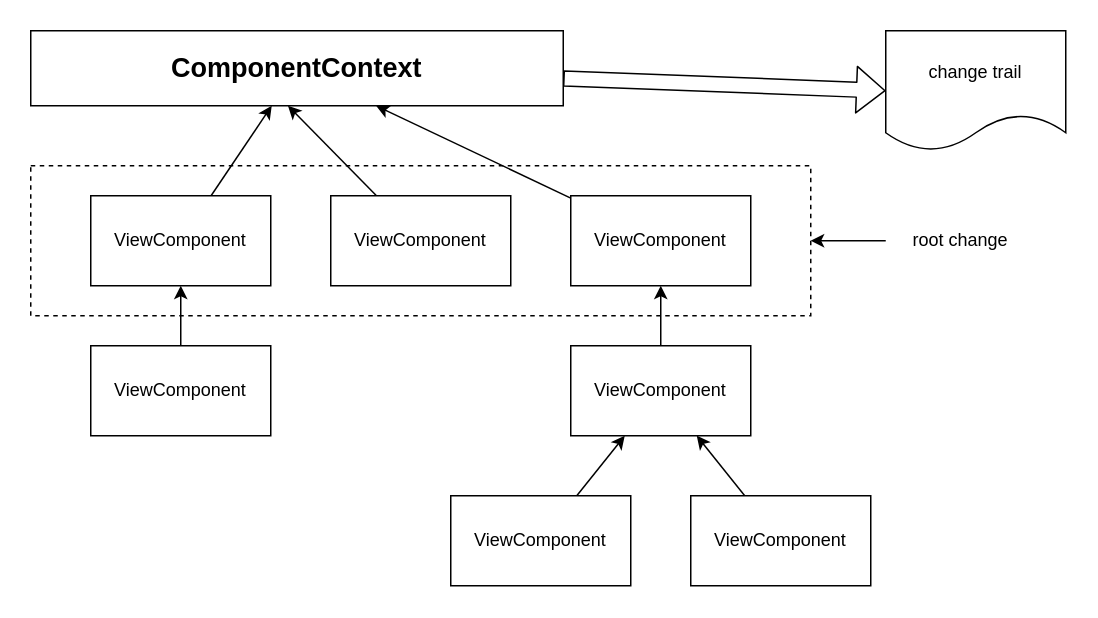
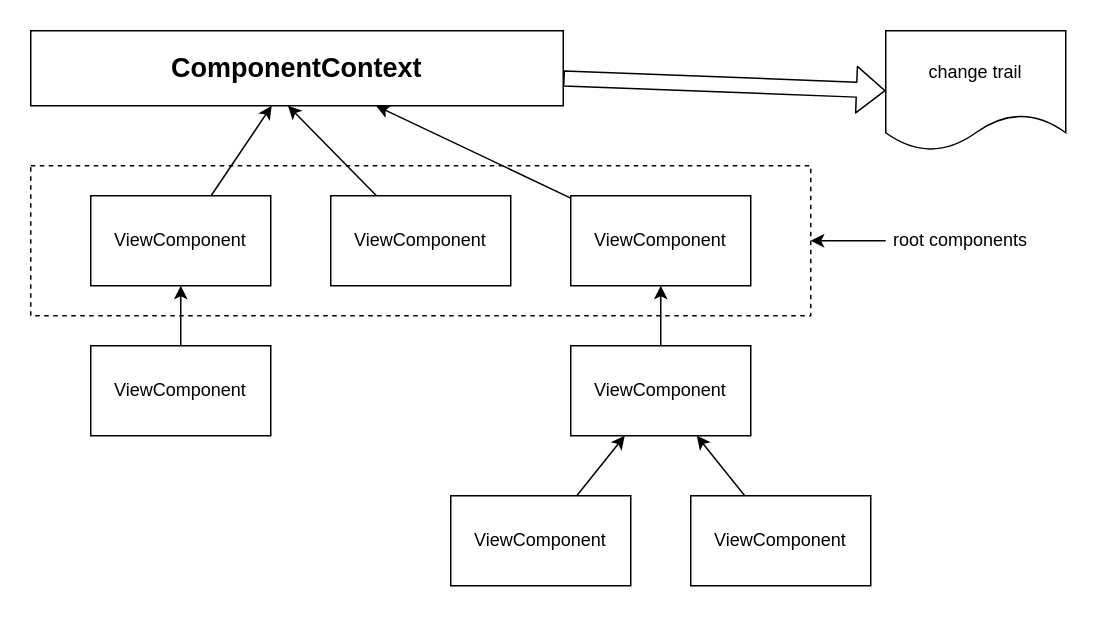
(961, 241) -> (961, 241)
